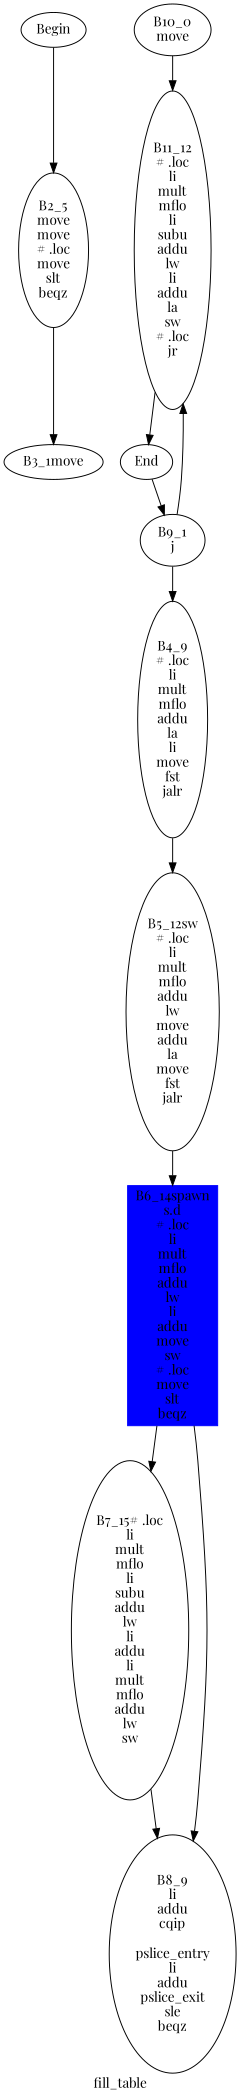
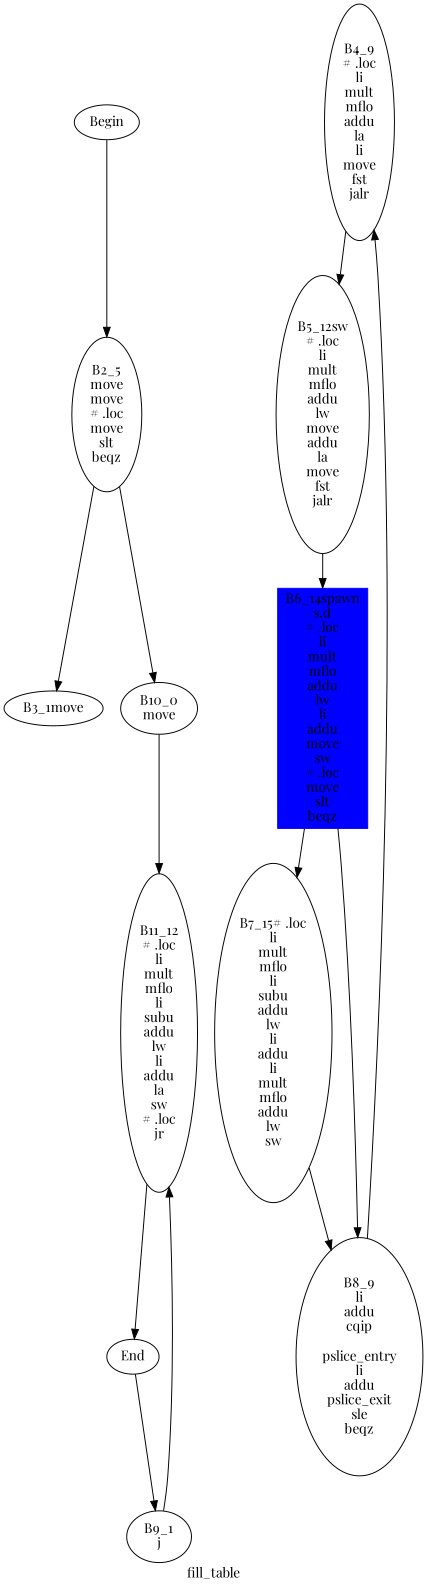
(173, 579) -> (386, 739)
none -> (136, 580)
